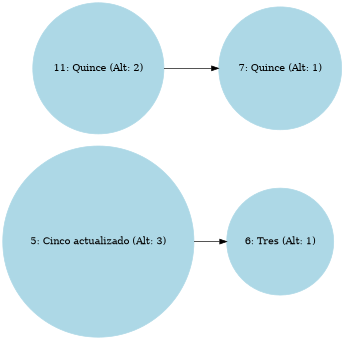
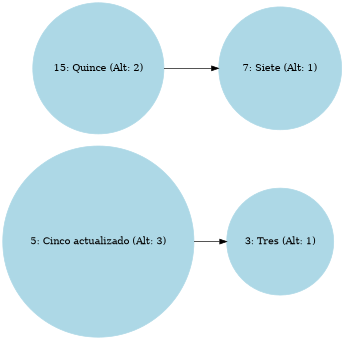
(98, 68) -> (98, 68)
(280, 68) -> (280, 68)
(280, 242) -> (280, 242)
